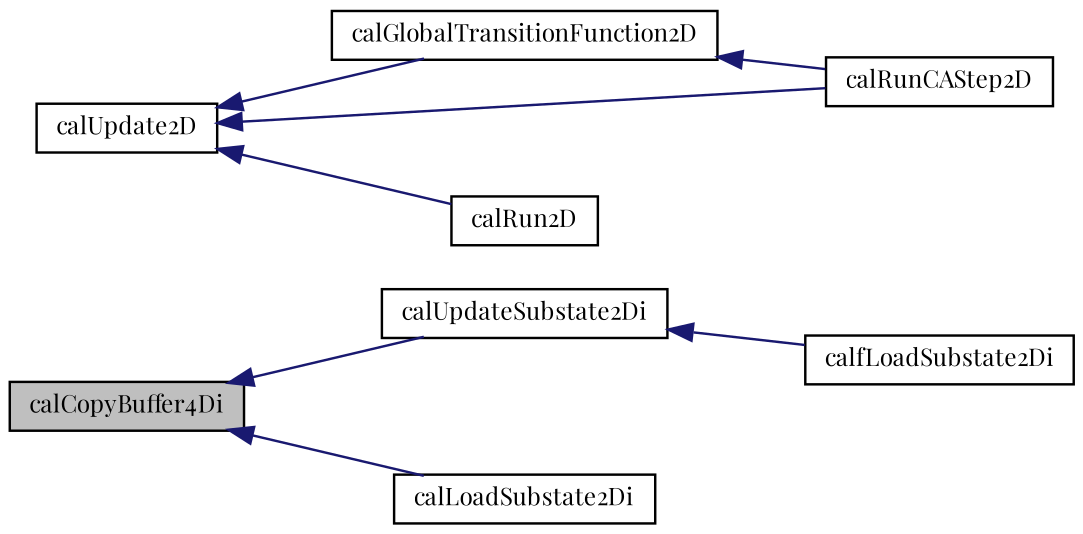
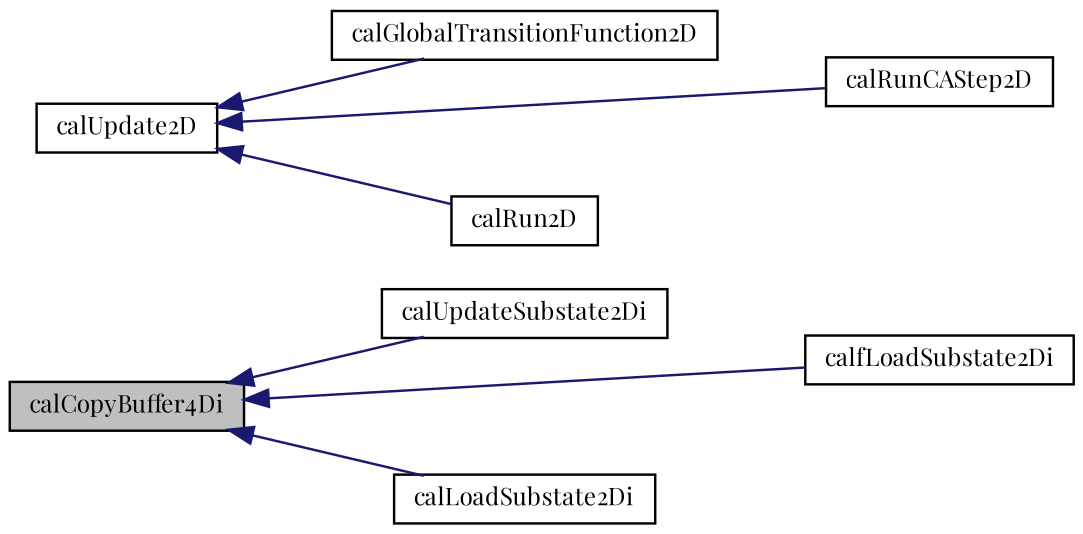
(784, 64) -> none
(749, 339) -> (537, 383)
